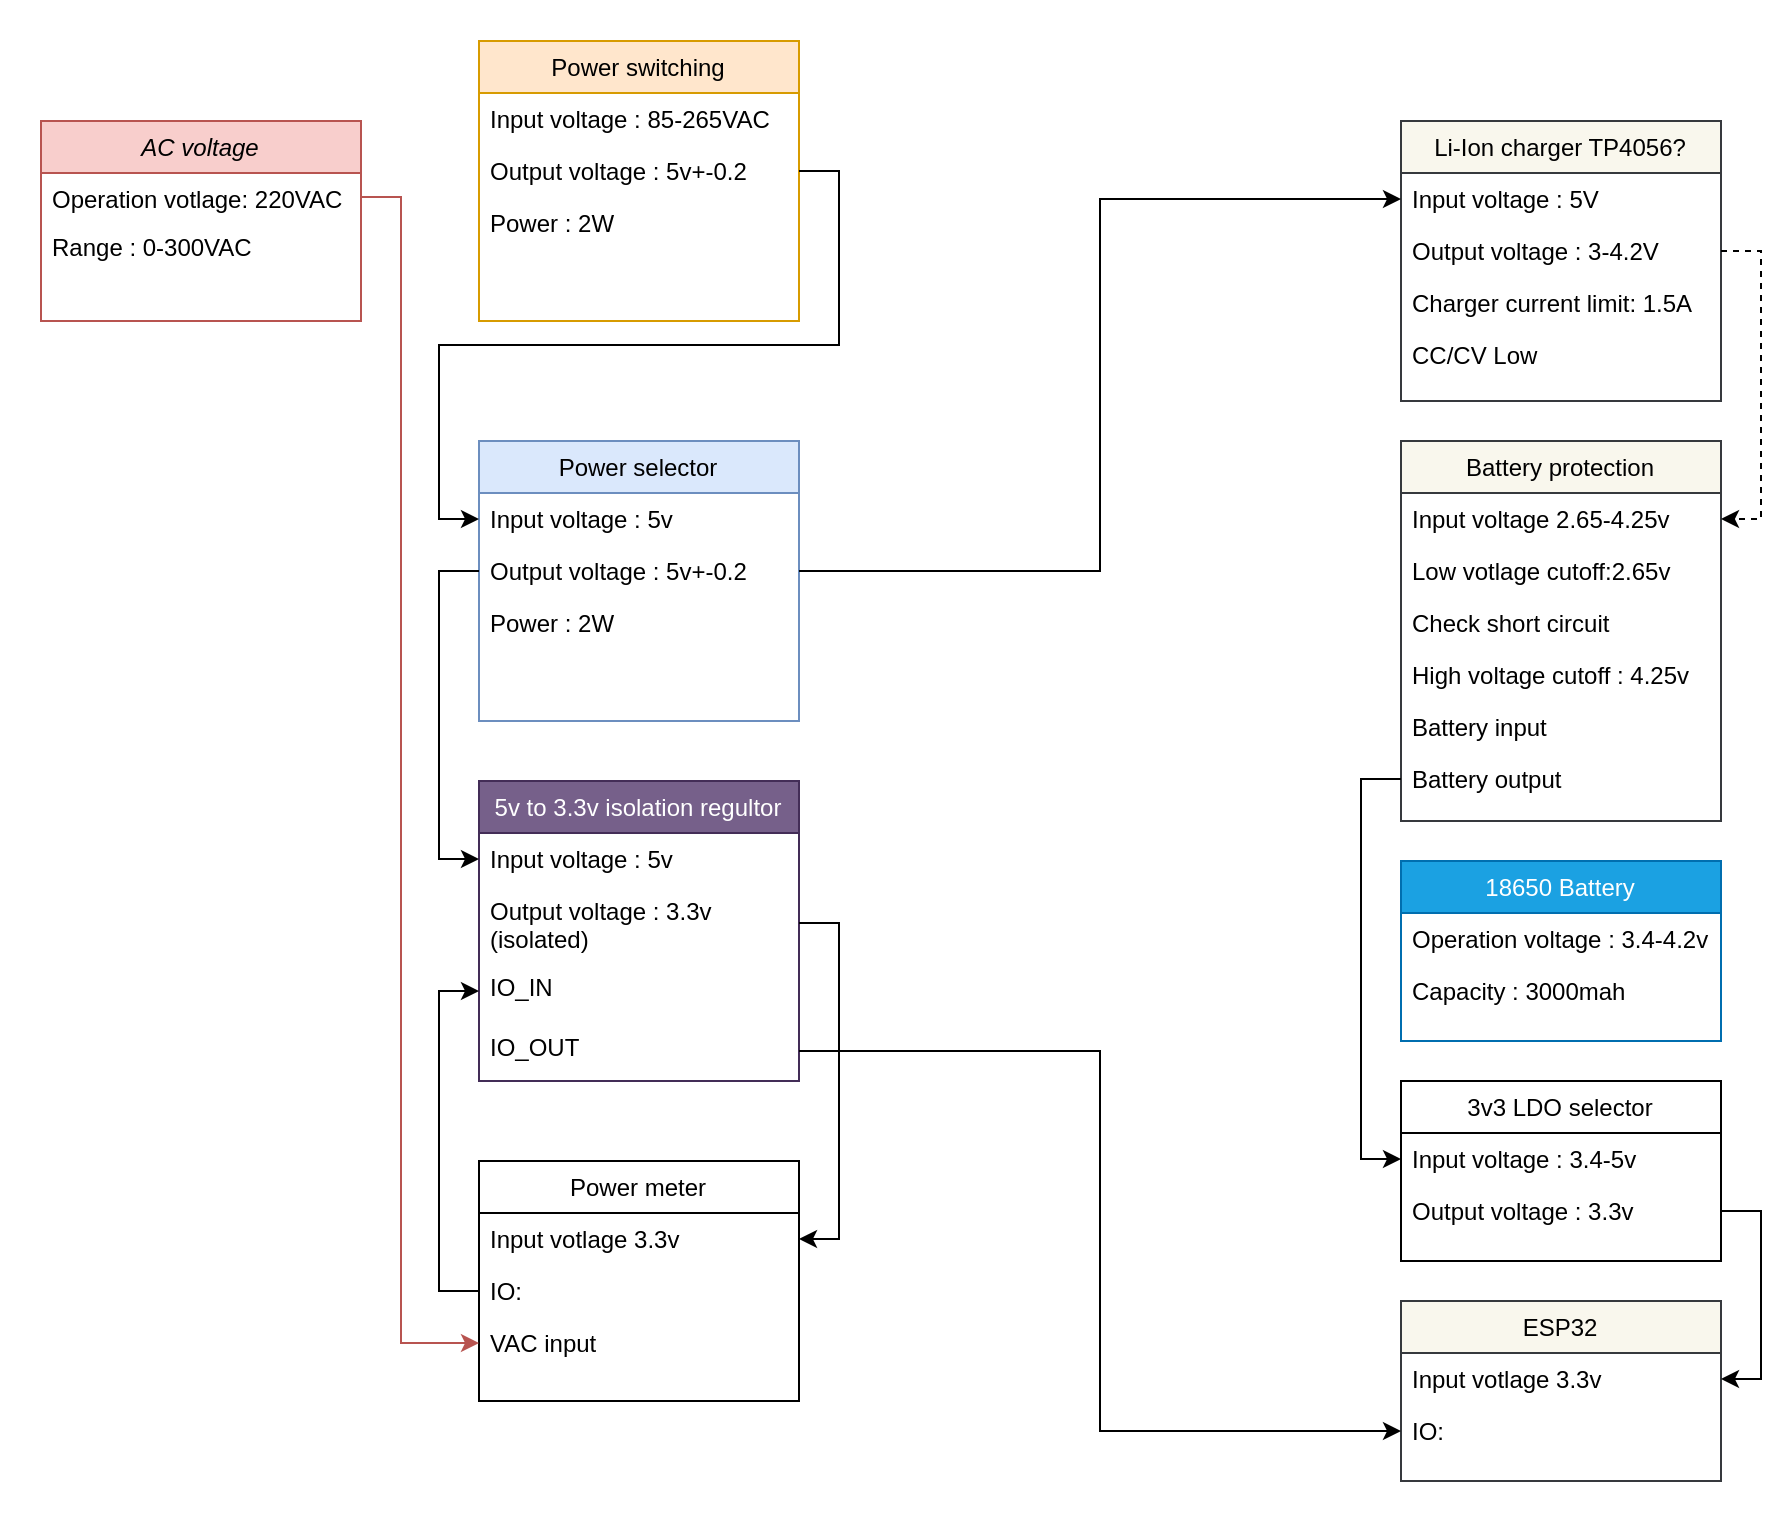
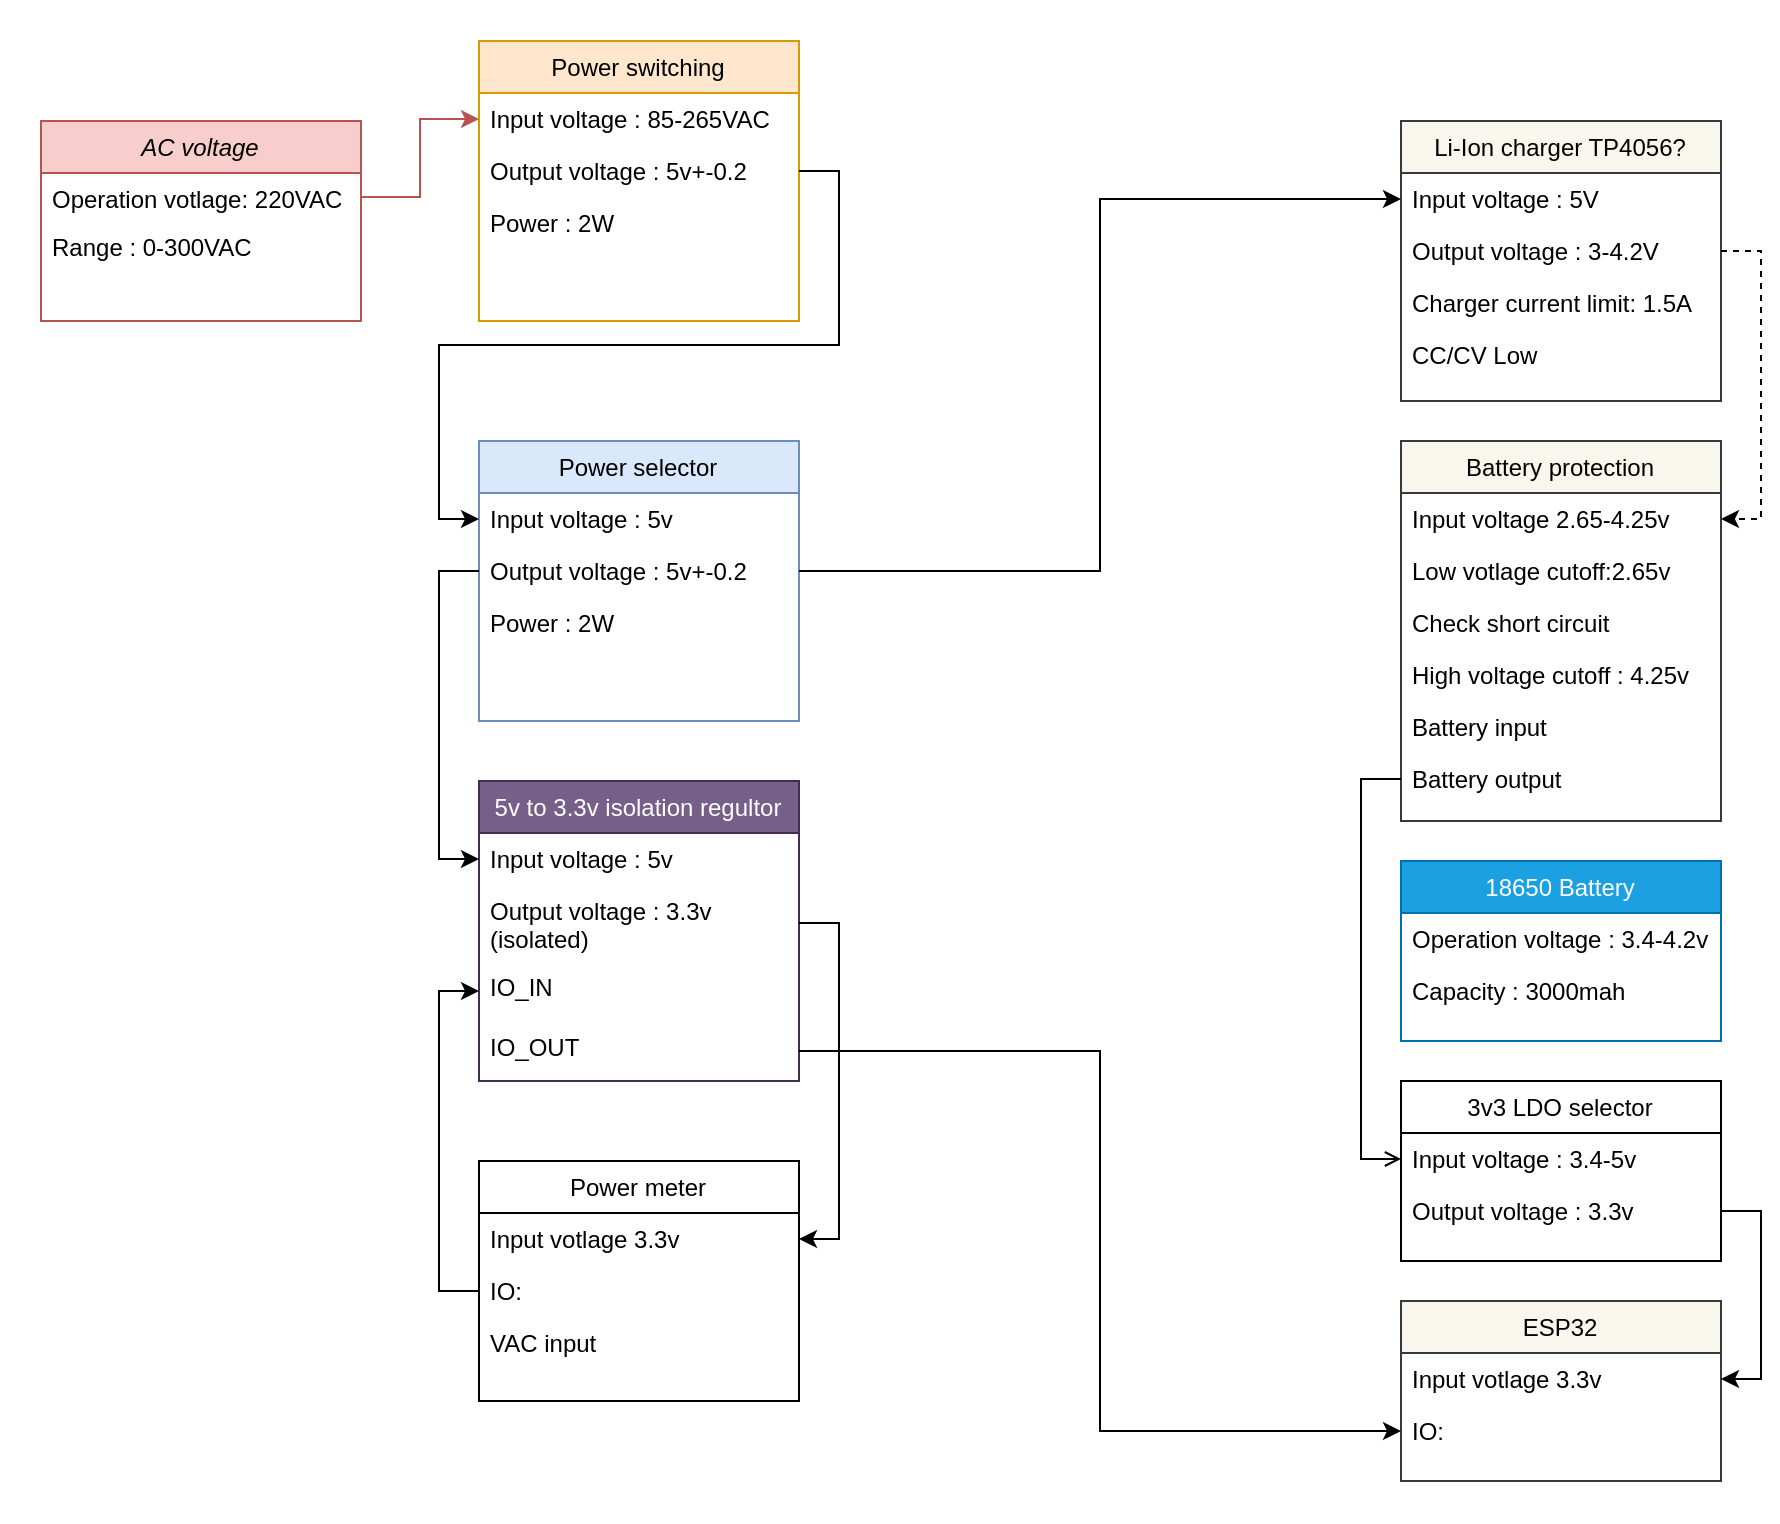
none -> (420, 143)
(401, 804) -> none
(1386, 1159) -> (1389, 1159)
